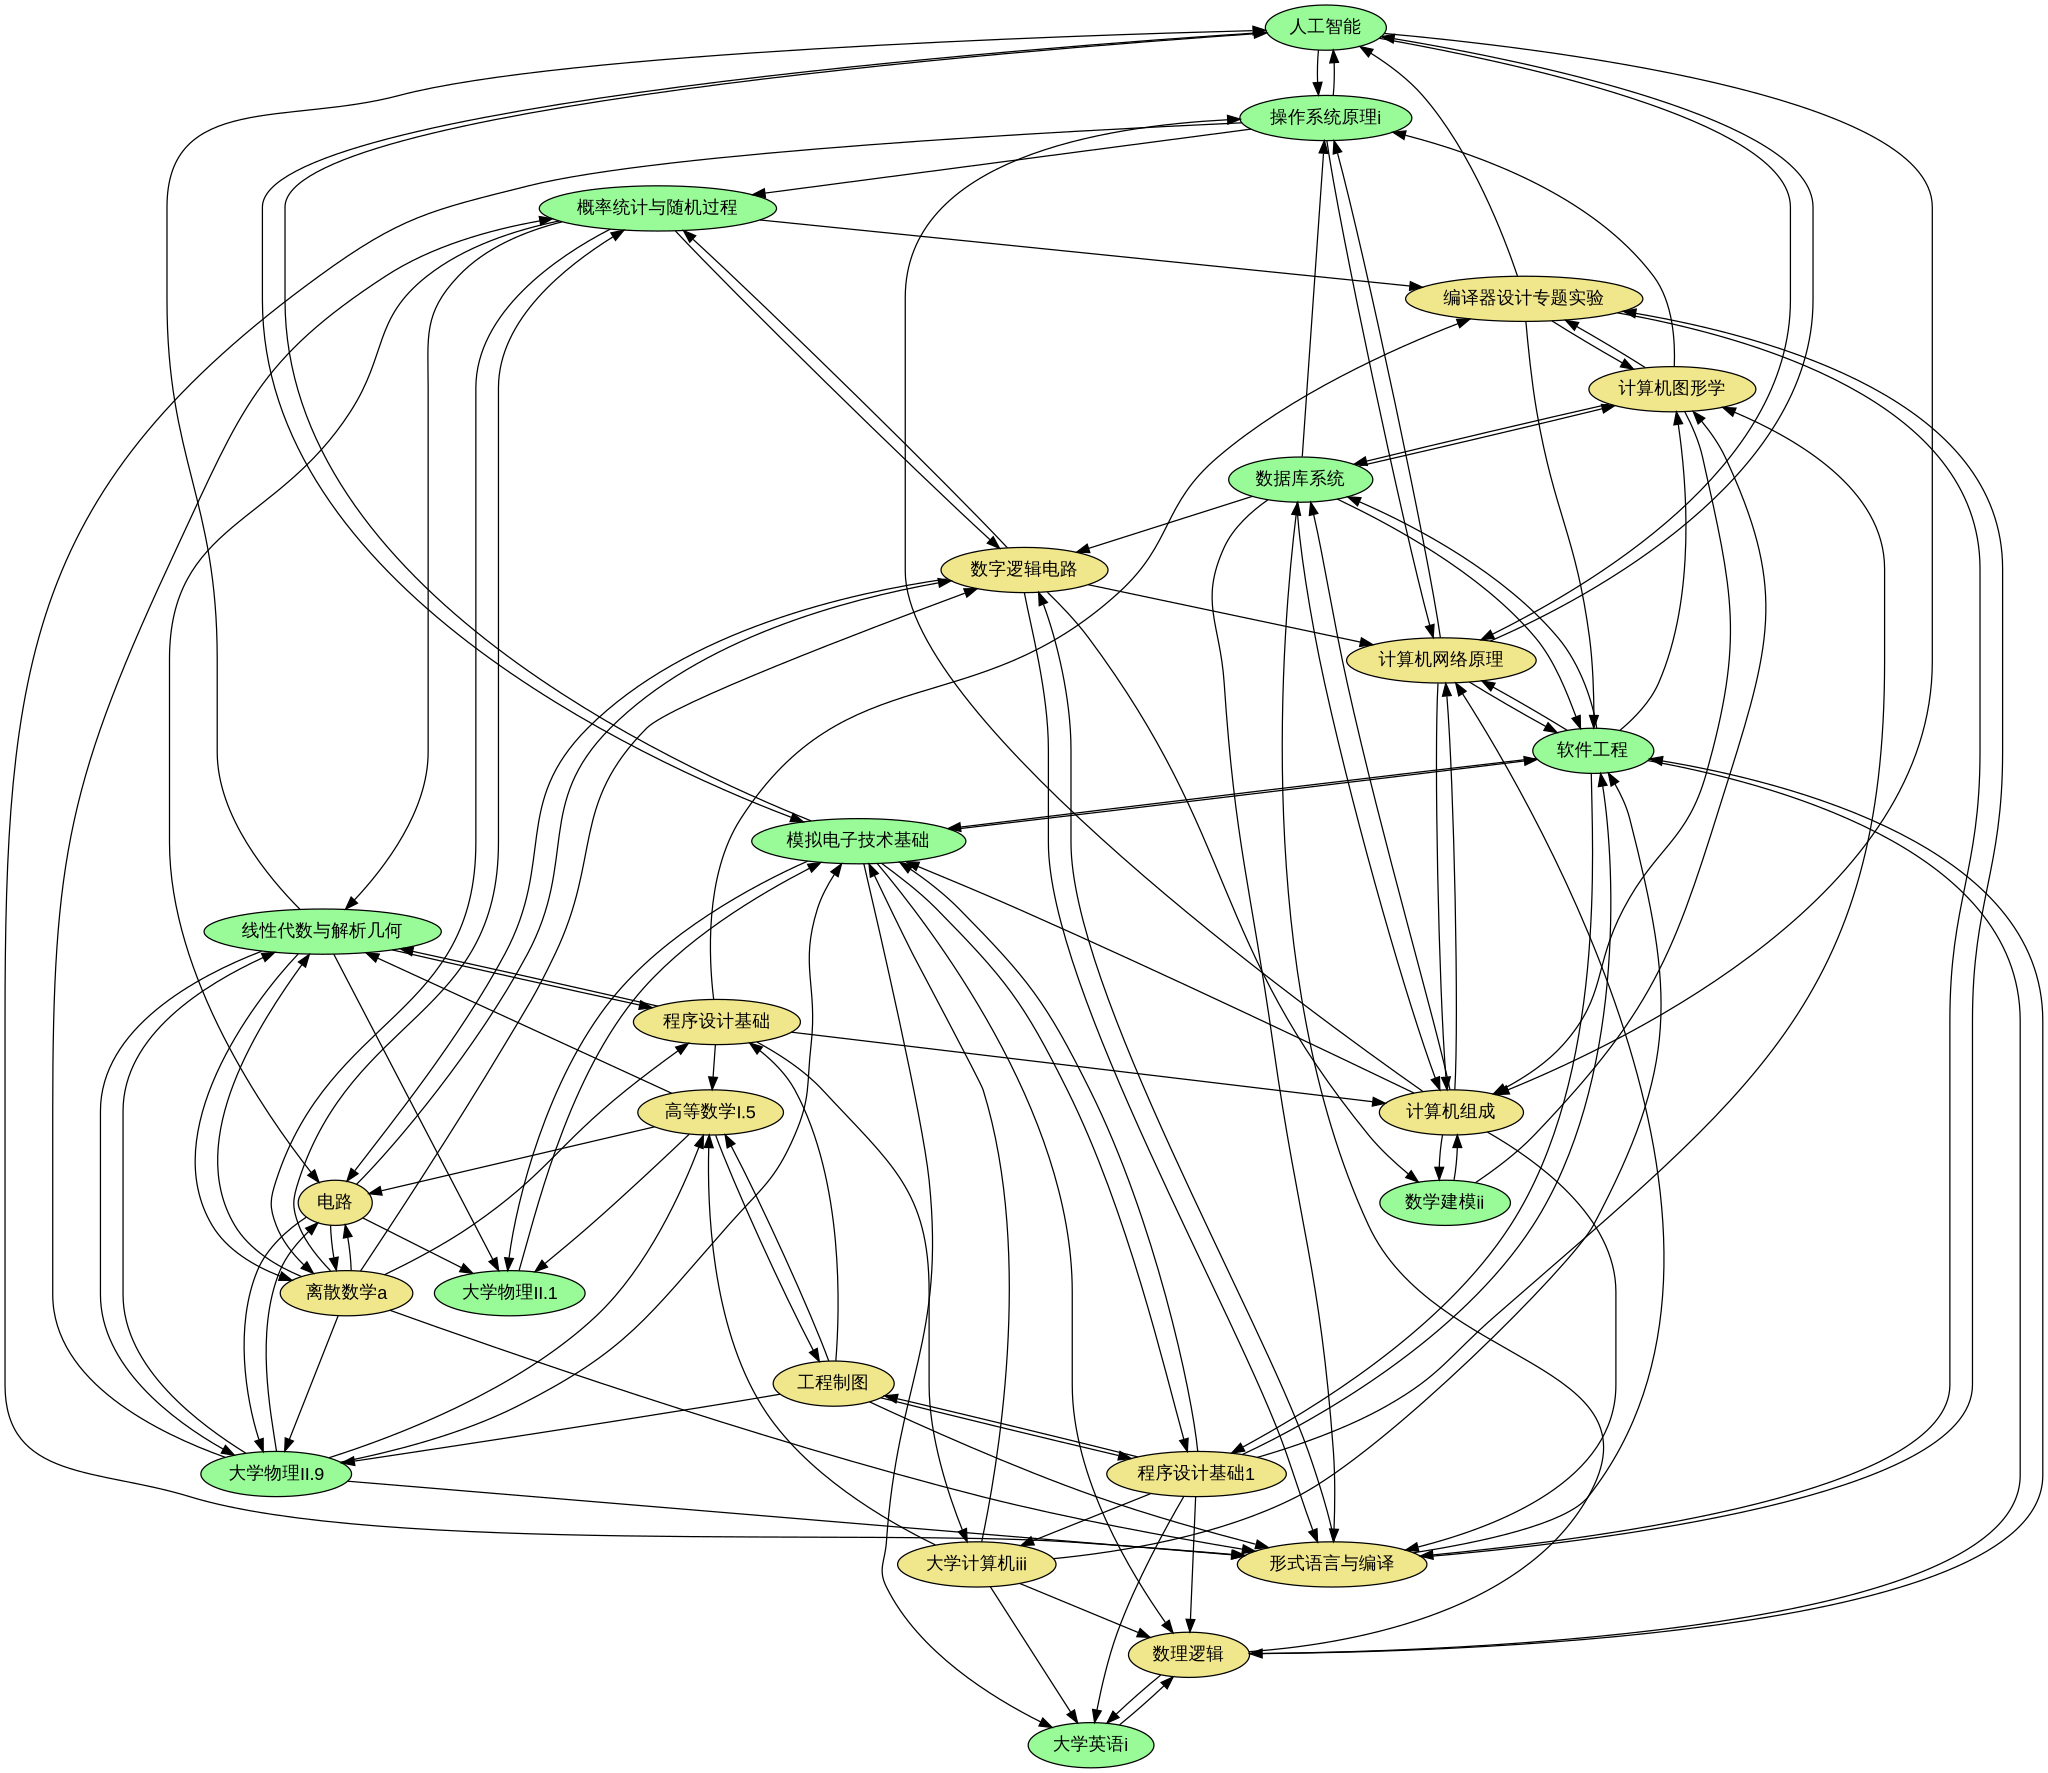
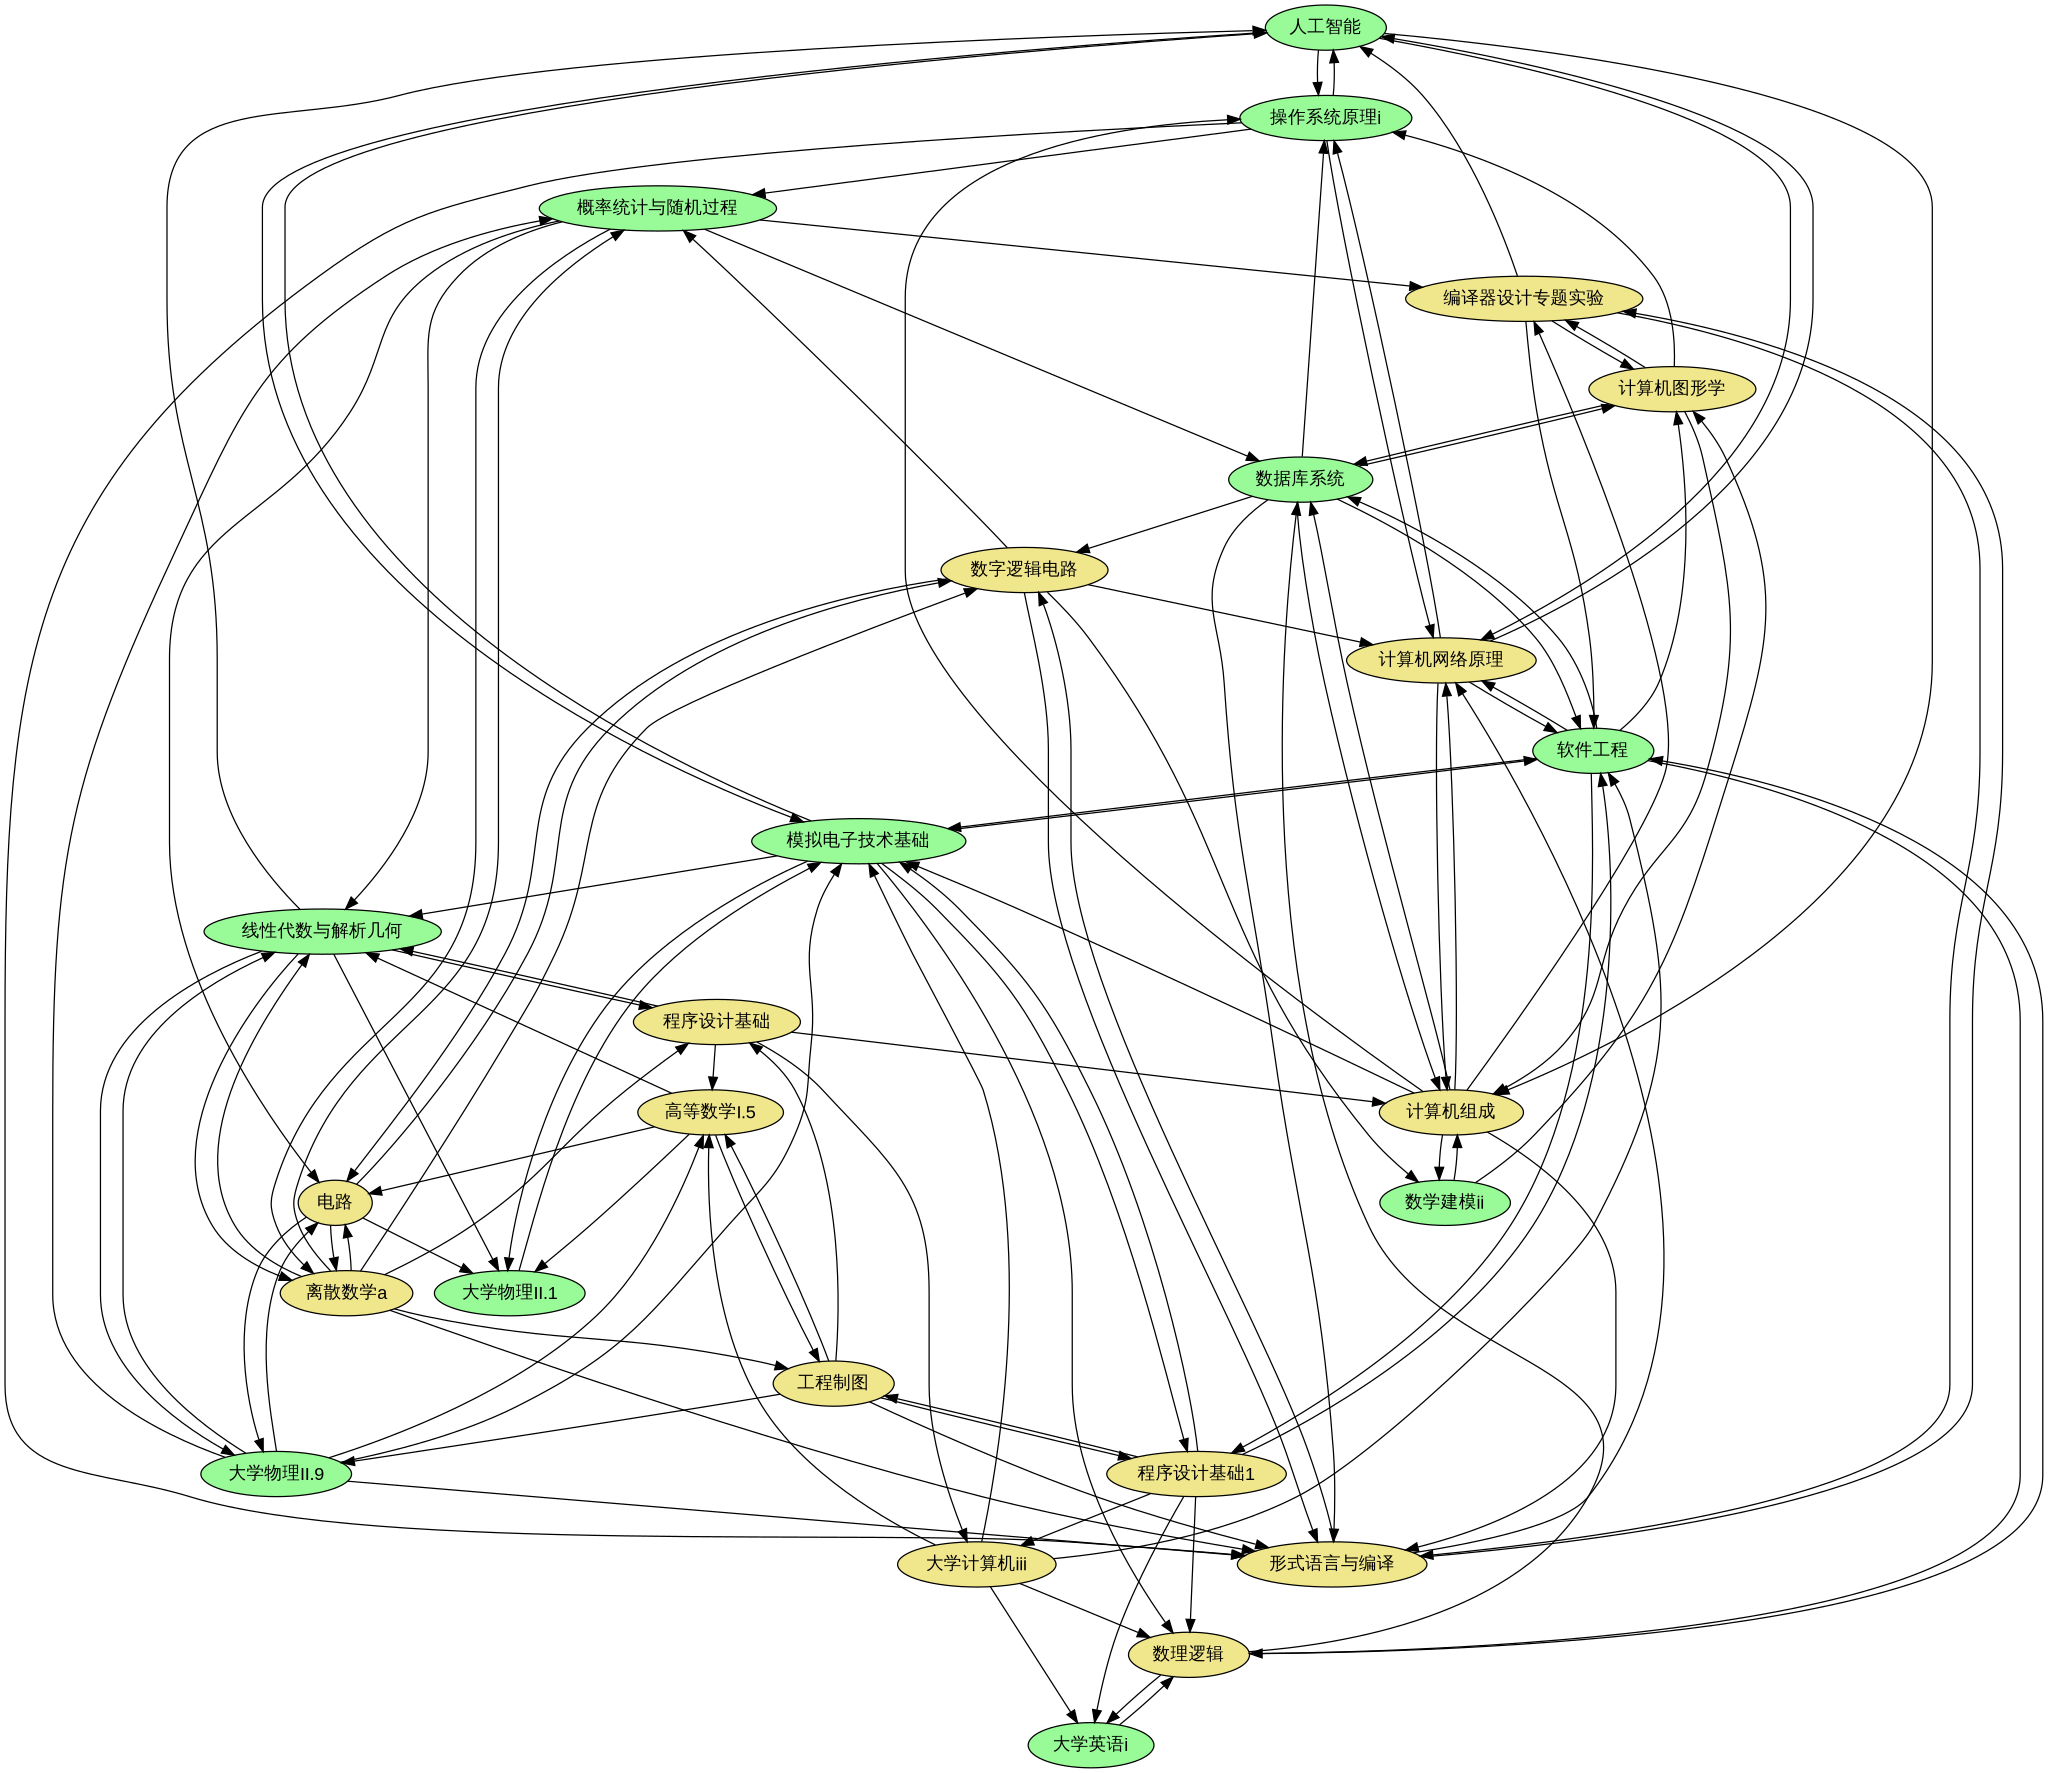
(831, 387) -> (976, 343)
(1017, 659) -> (1668, 730)
(1792, 1022) -> none
(920, 1351) -> (600, 885)
(314, 1378) -> (585, 1338)
